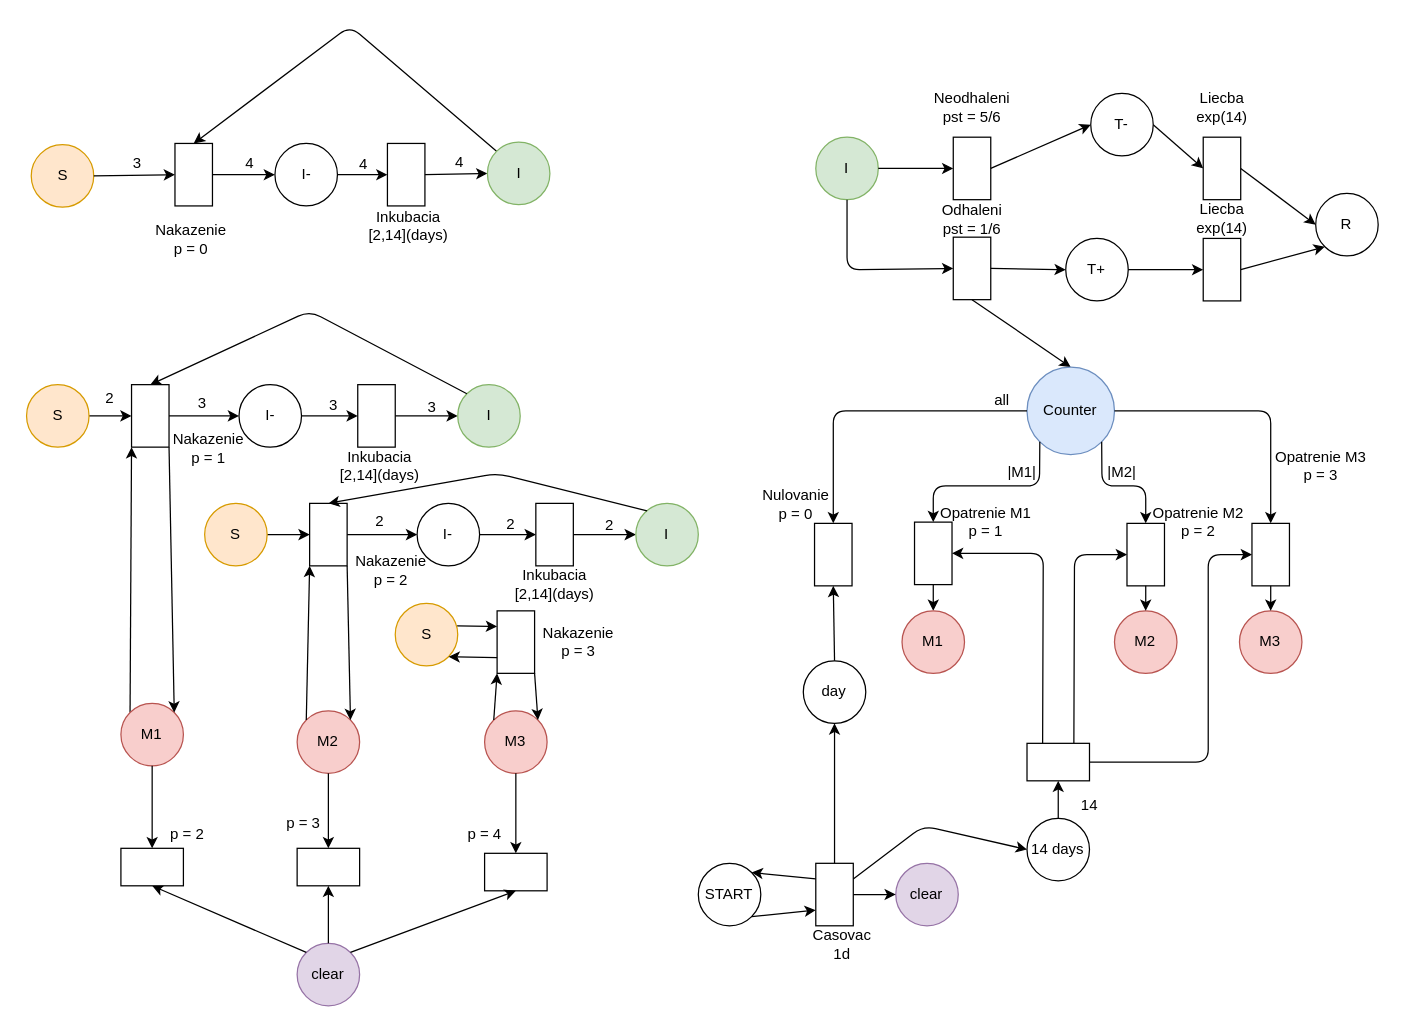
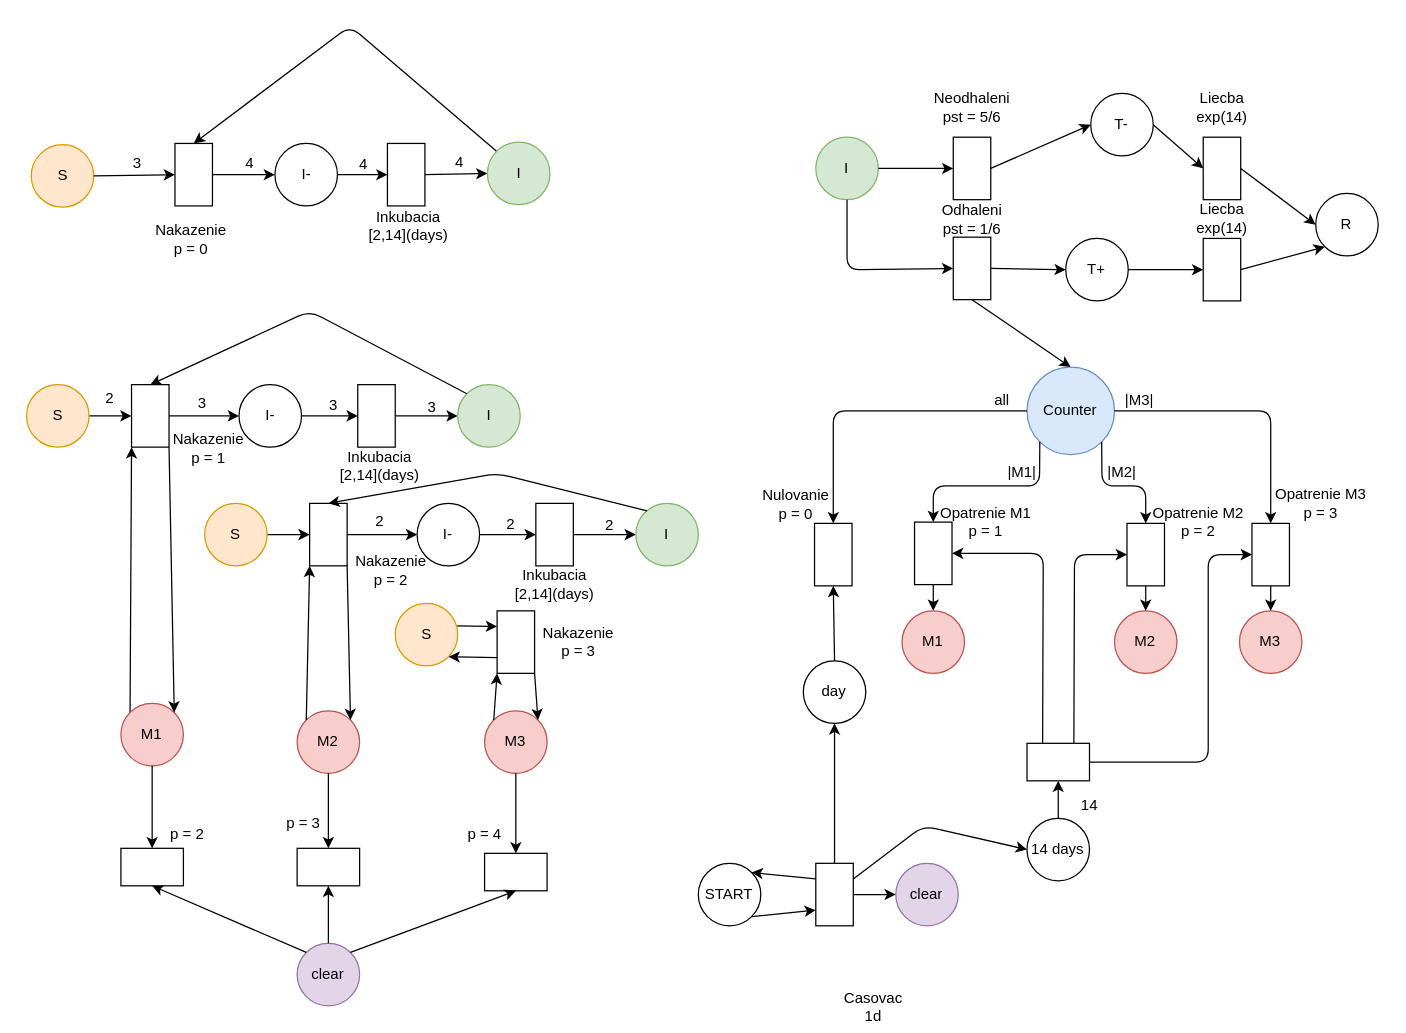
none -> (1140, 401)
(1321, 466) -> (1321, 503)
(842, 944) -> (873, 1007)
